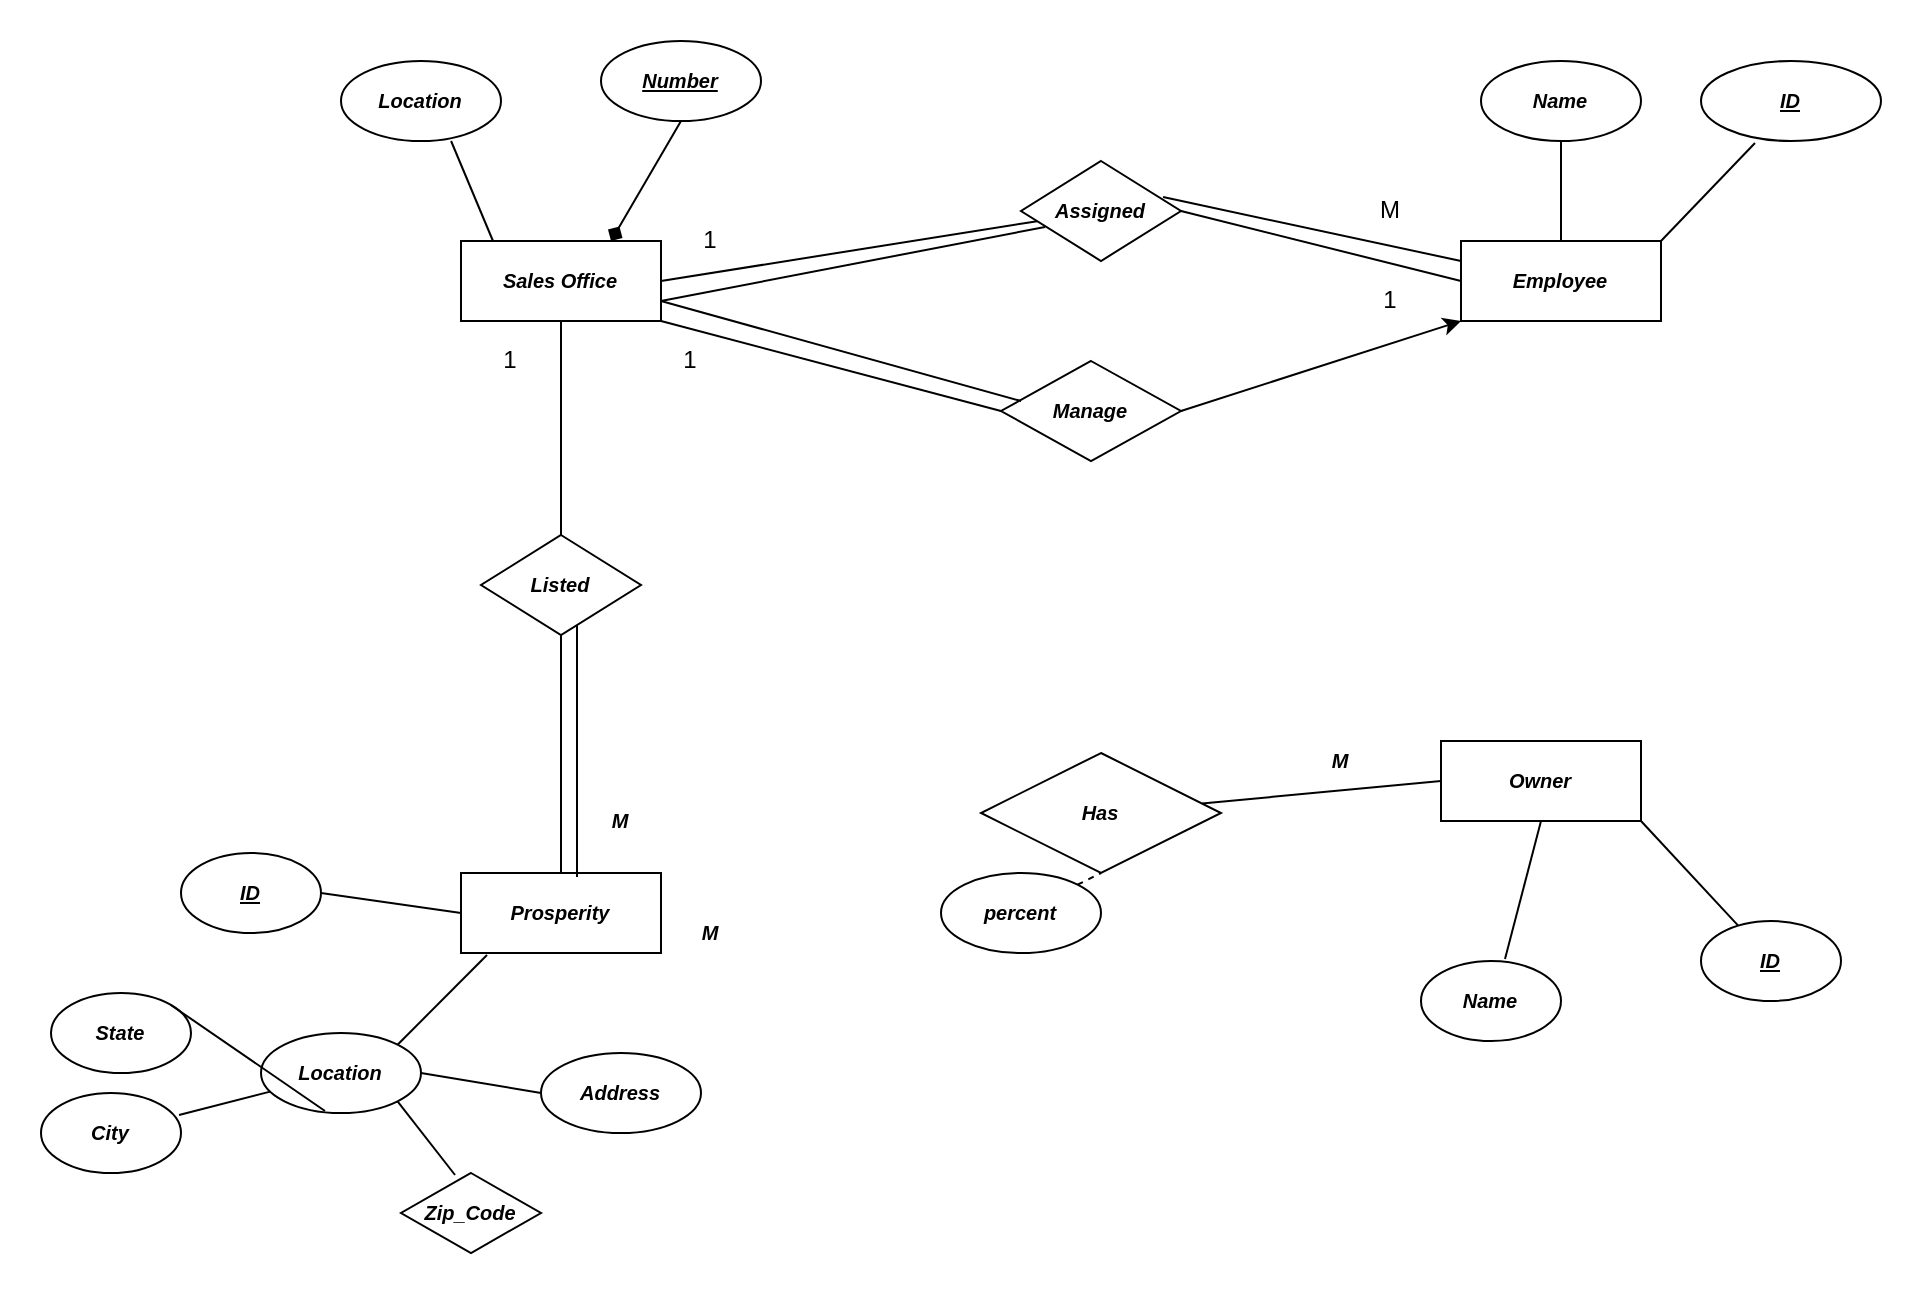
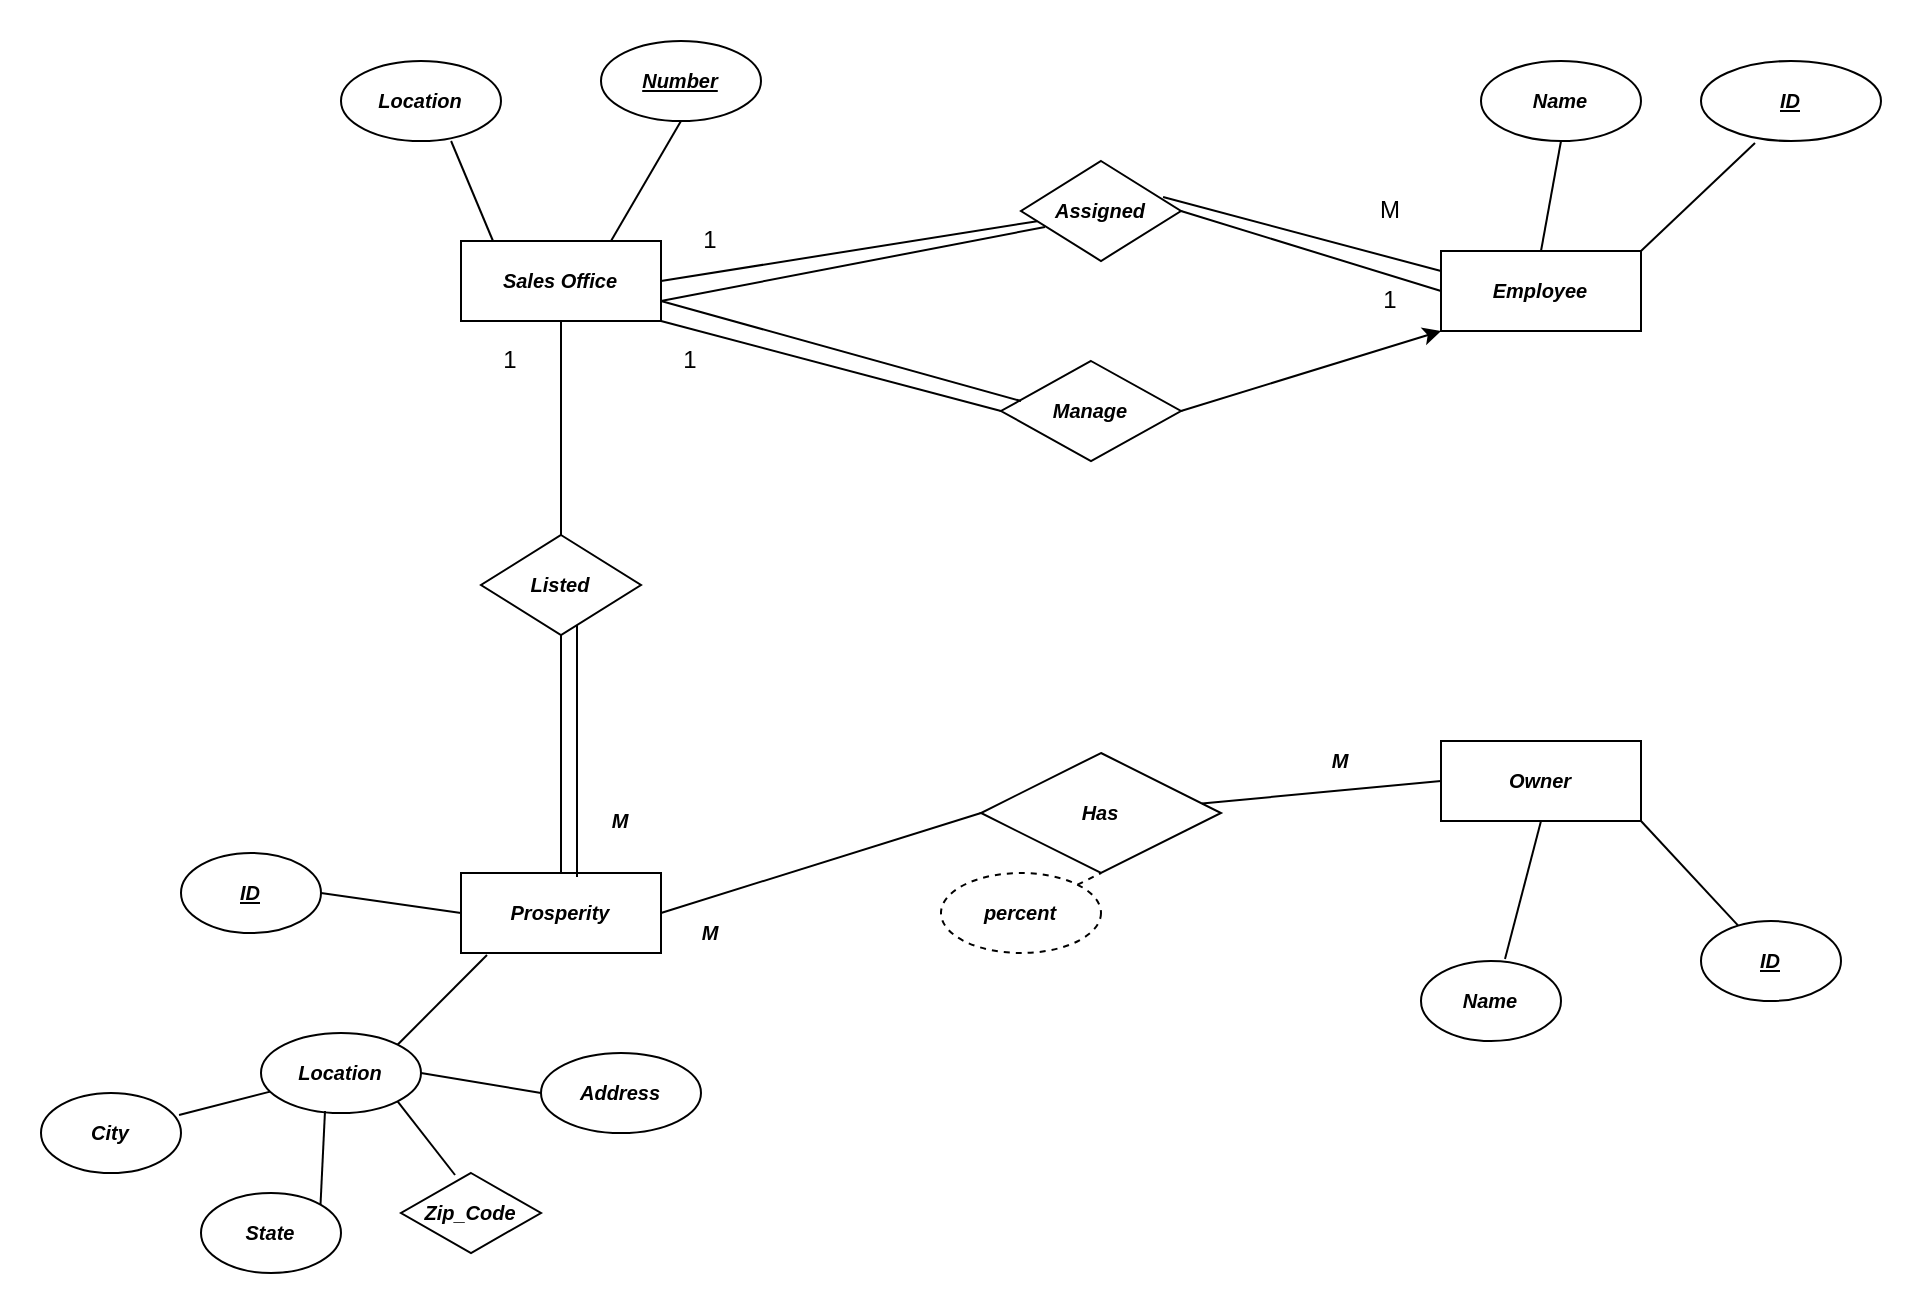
(619, 227) -> (616, 233)
(1561, 281) -> (1541, 291)
none -> (821, 863)
(1021, 913) -> (1021, 913)
(121, 1033) -> (271, 1233)
